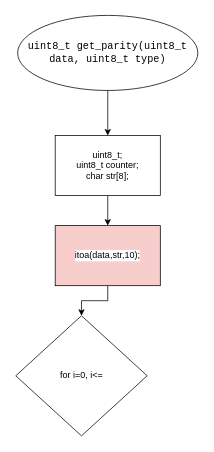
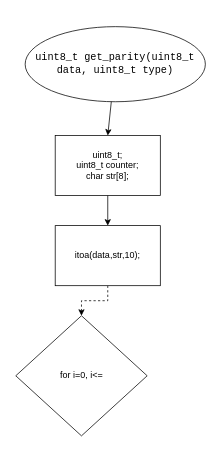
(108, 53) -> (115, 64)
(108, 255) -> (108, 255)
(98, 300) -> (98, 300)
